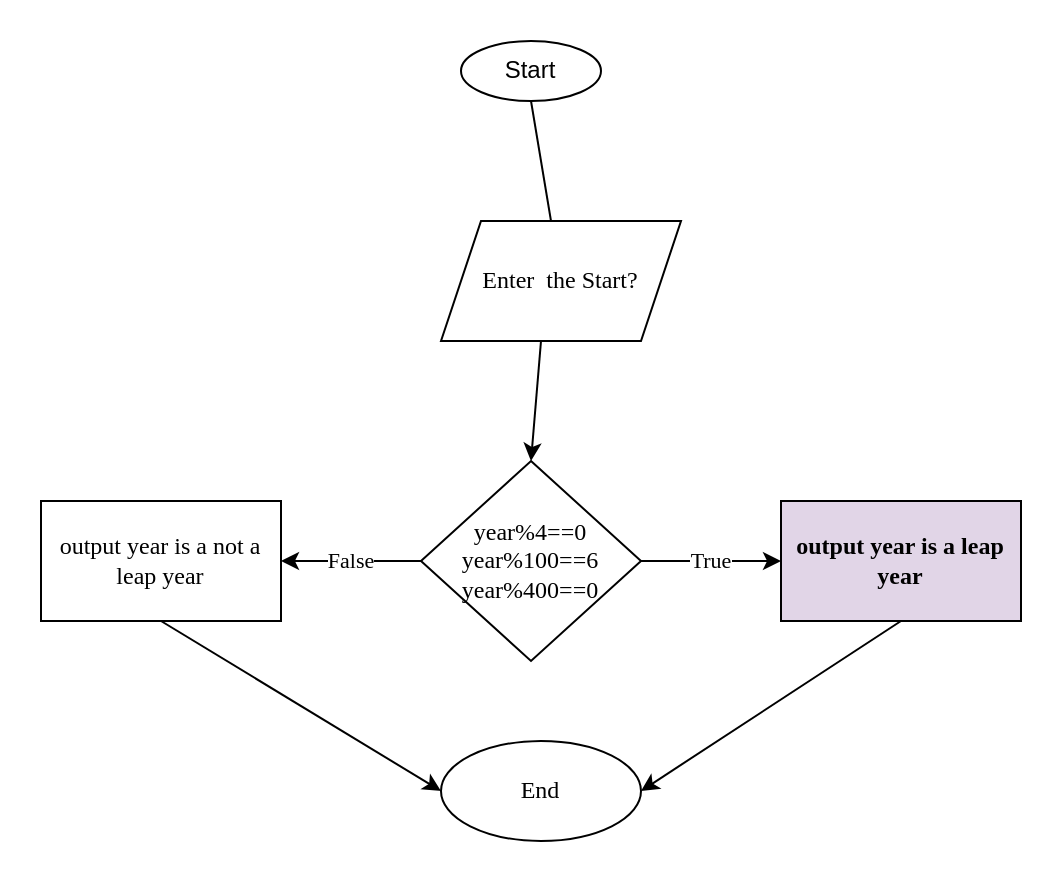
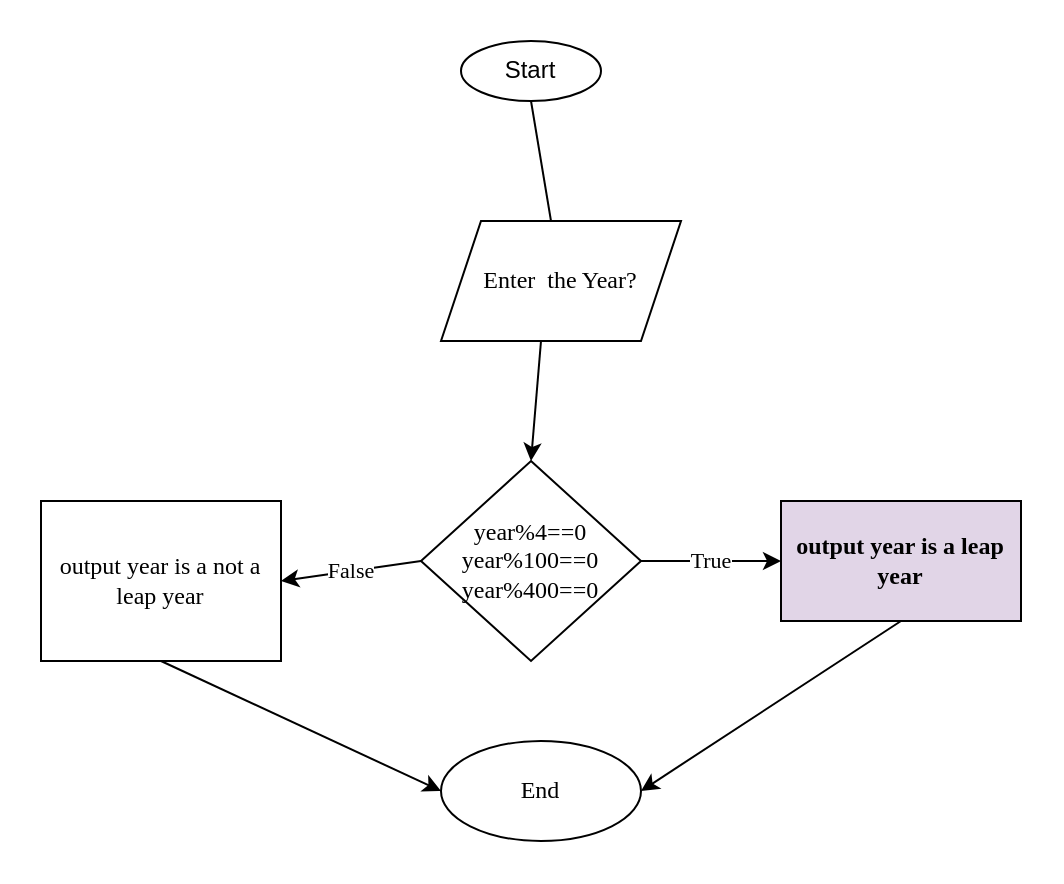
(561, 281) -> (561, 281)
(161, 561) -> (161, 581)
(531, 561) -> (531, 561)
